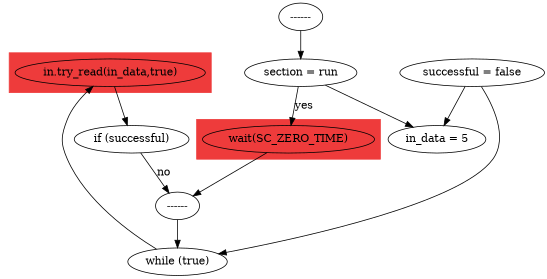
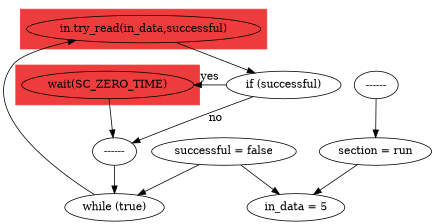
(110, 73) -> (144, 29)
(295, 102) -> (214, 85)
